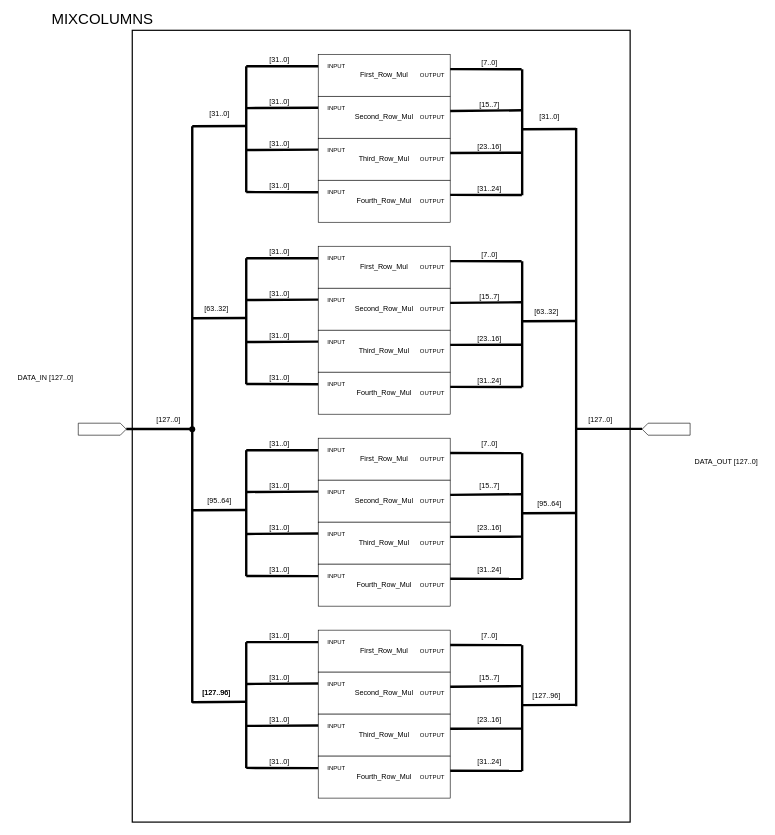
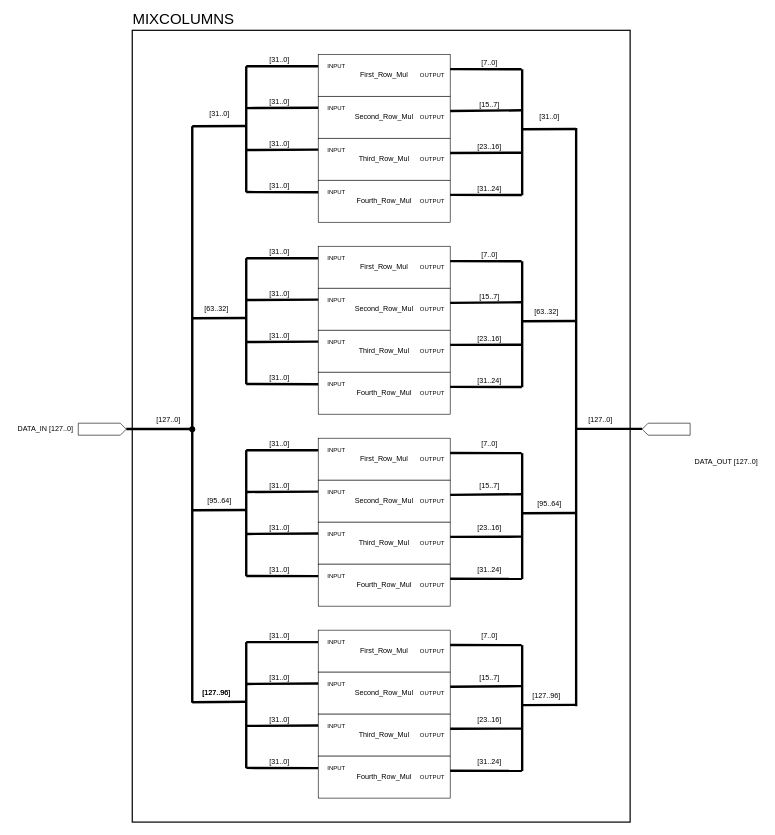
(102, 18) -> (183, 18)
(45, 378) -> (45, 429)
